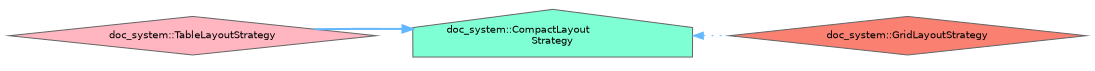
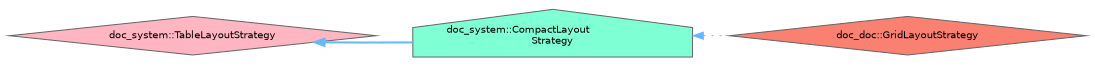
(358, 29) -> (369, 43)
(908, 36) -> (908, 36)
